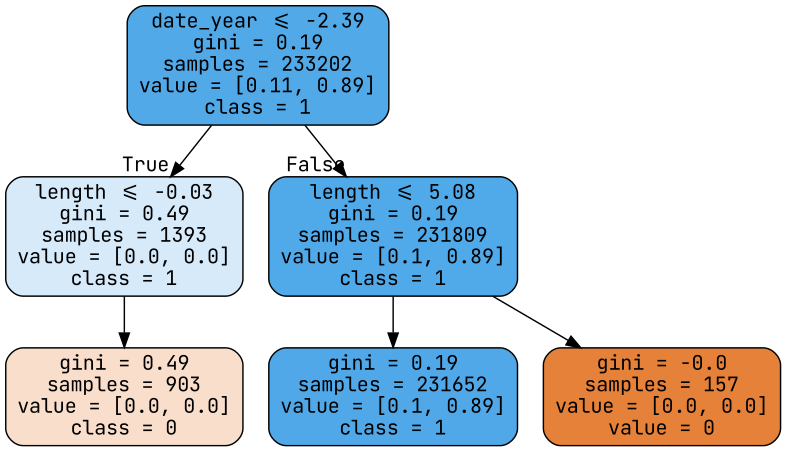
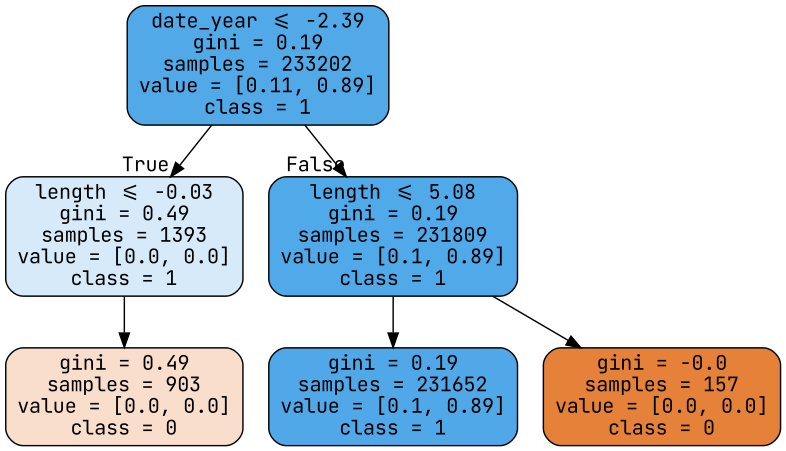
(662, 397) -> (662, 397)
